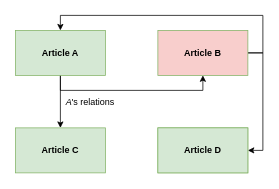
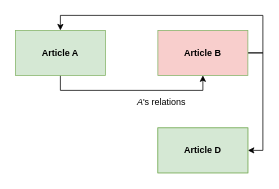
(90, 102) -> (162, 102)
(60, 107) -> none
(60, 150) -> none
